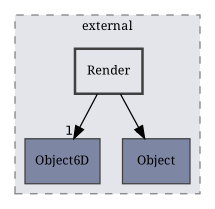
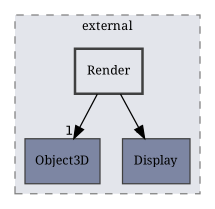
(62, 161) -> (62, 161)
(156, 161) -> (156, 161)
